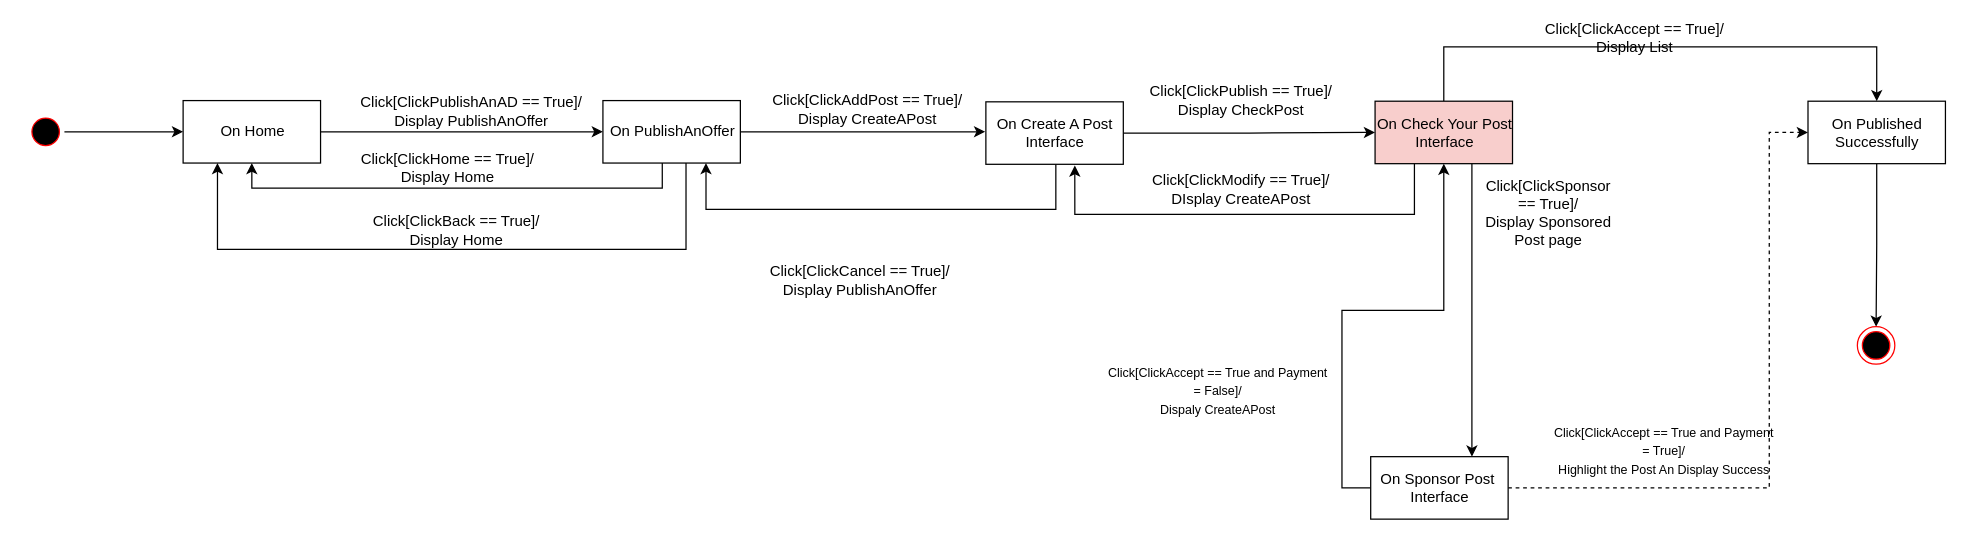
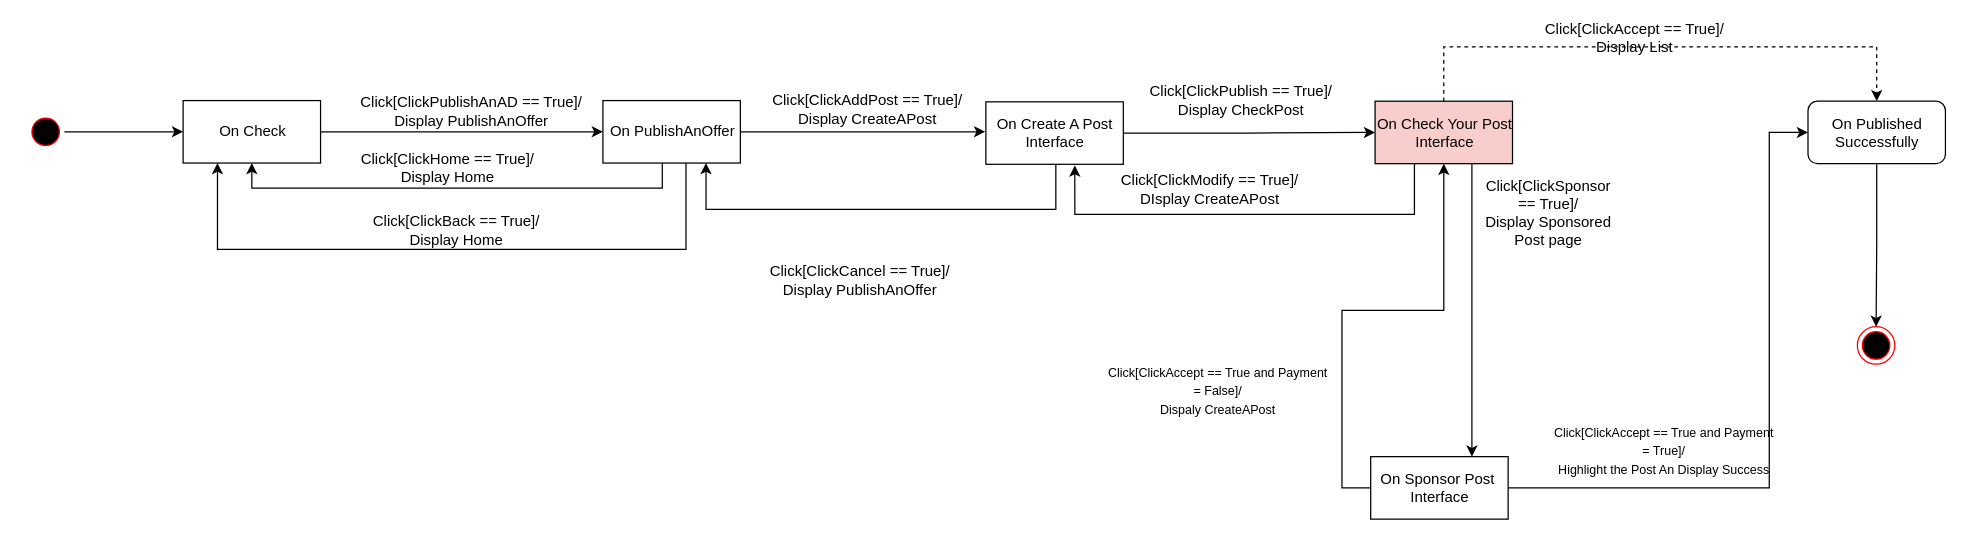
(1658, 47) -> (1658, 47)
(253, 132) -> (253, 132)
(1877, 133) -> (1877, 133)
(1241, 189) -> (1209, 189)
(1769, 426) -> (1769, 426)
